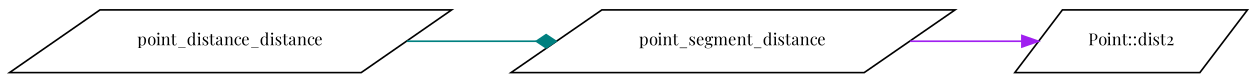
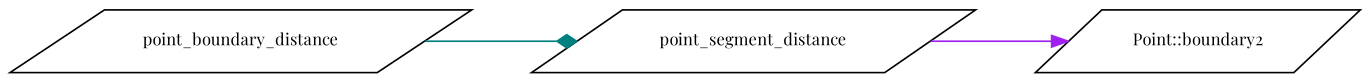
(231, 41) -> (241, 41)
(1131, 41) -> (1198, 41)
